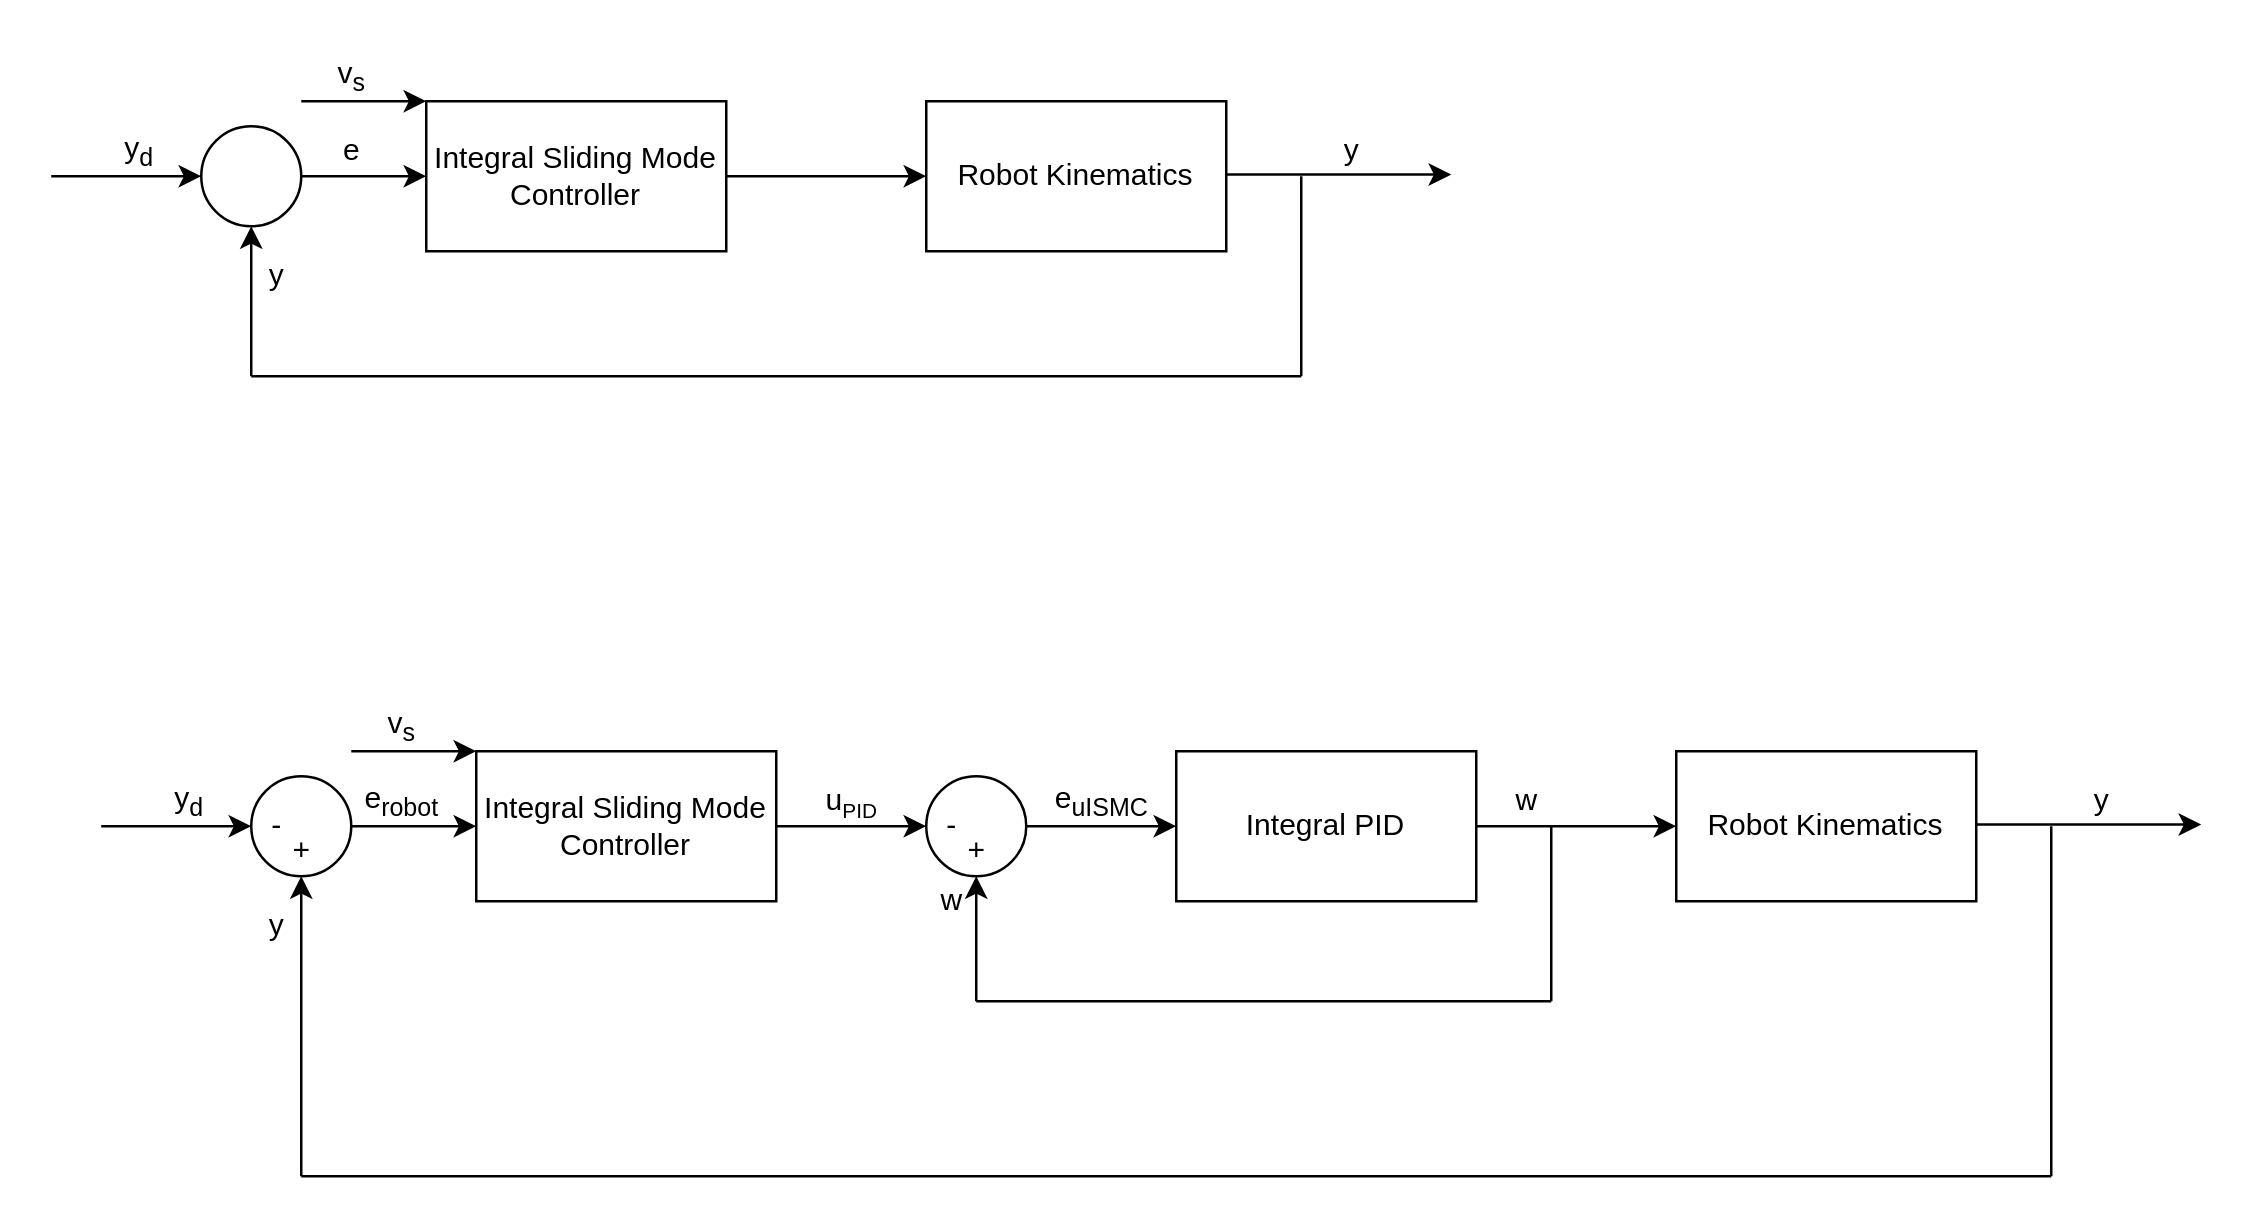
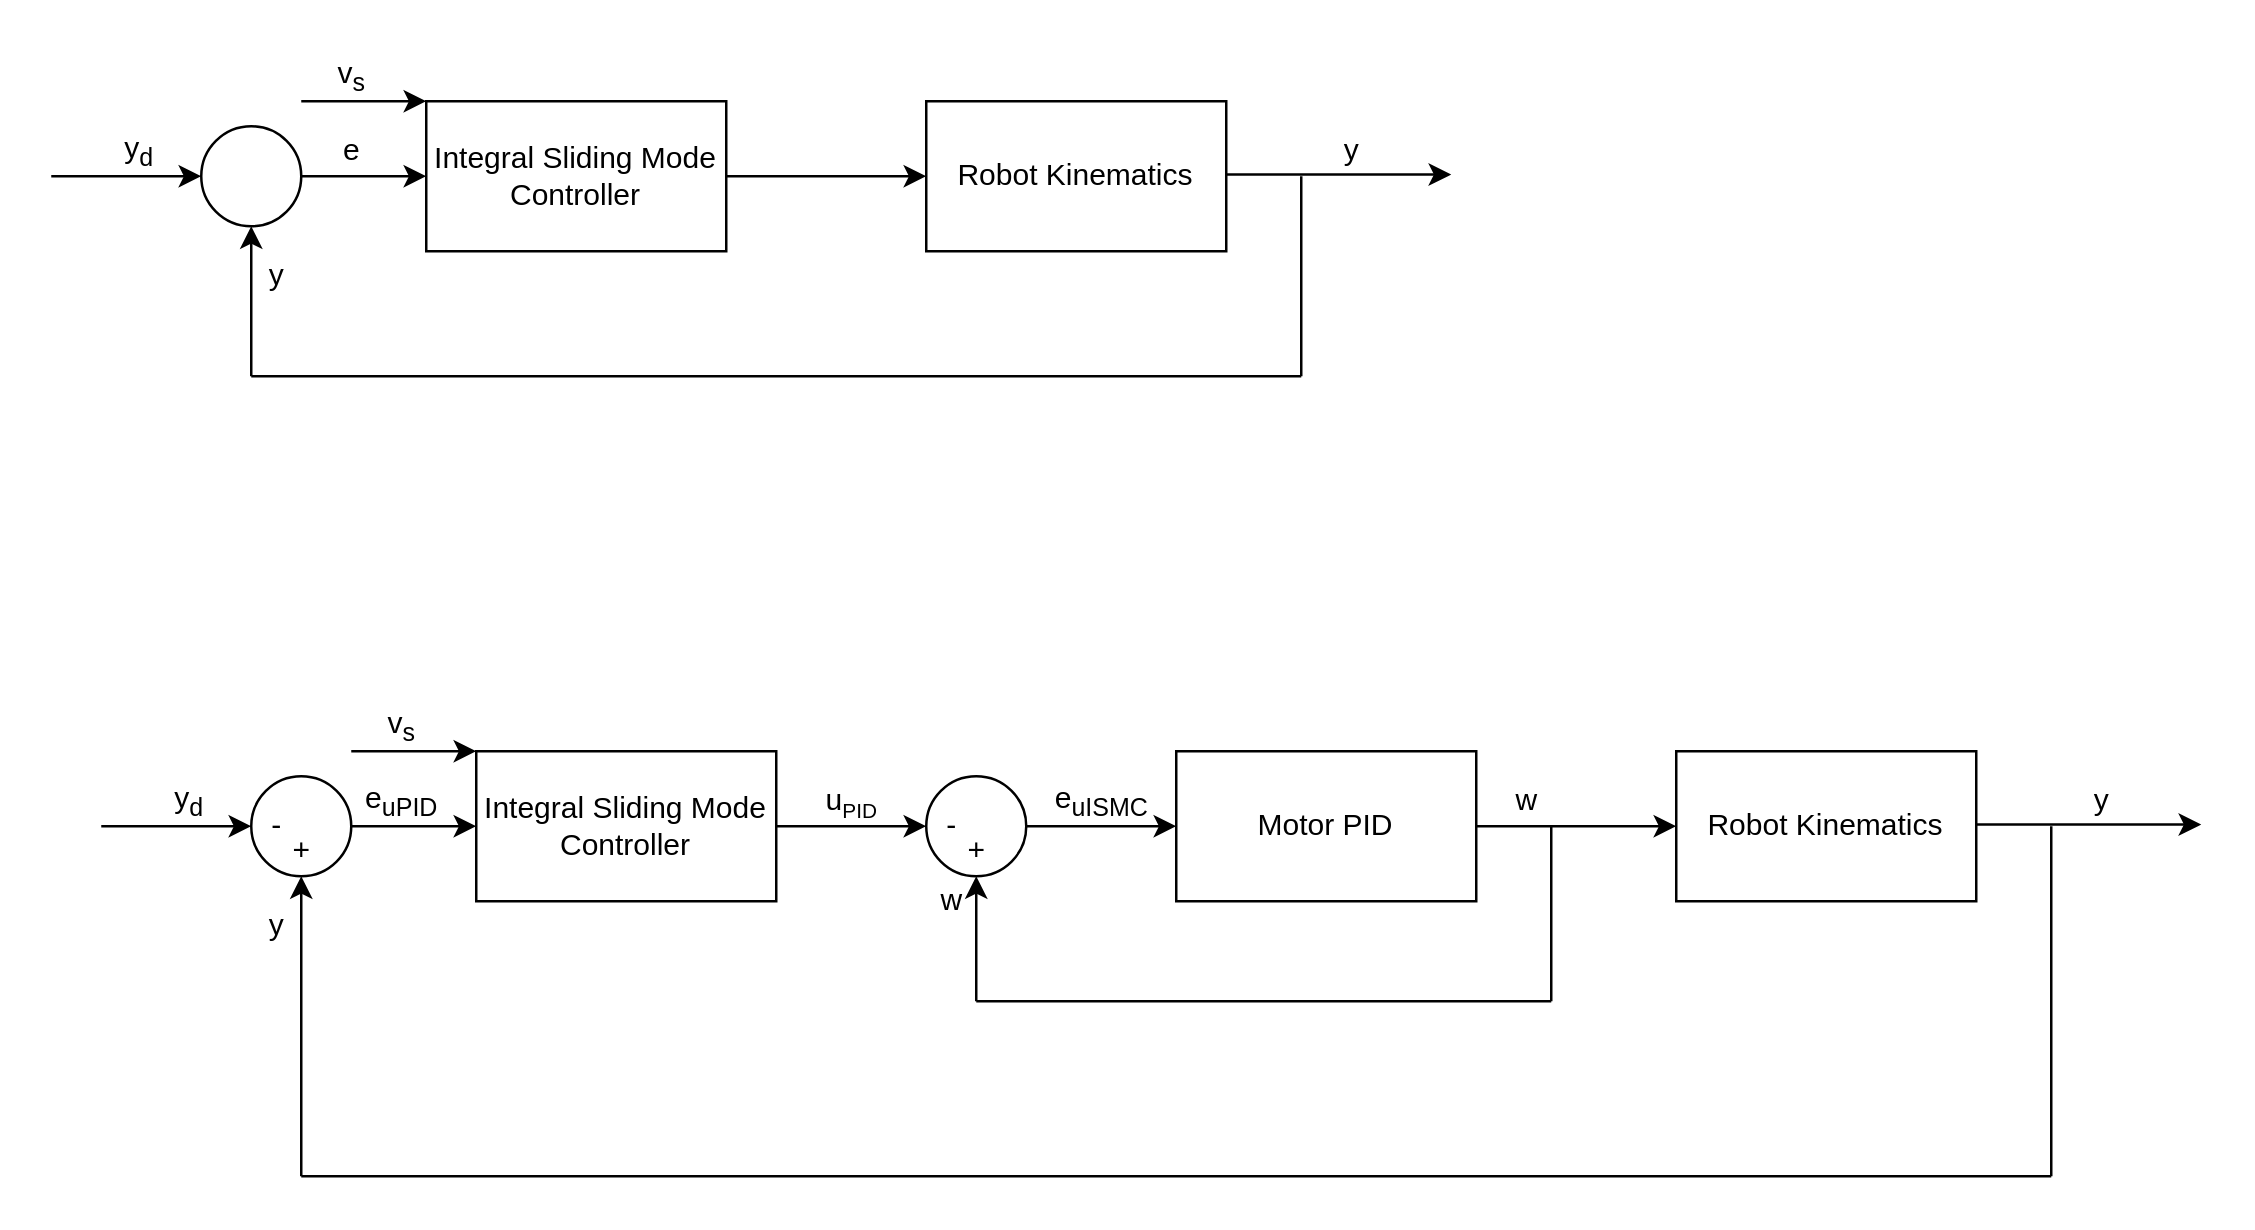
(403, 801) -> (403, 801)
(1326, 826) -> (1326, 826)
